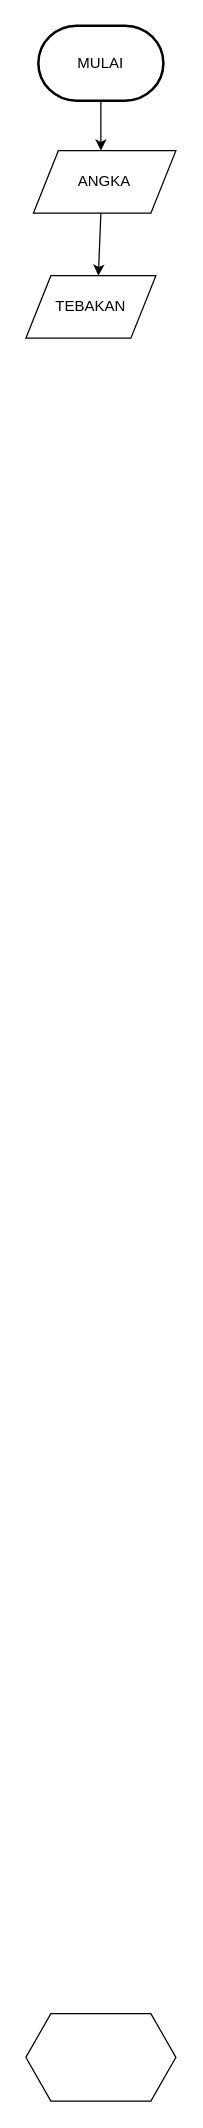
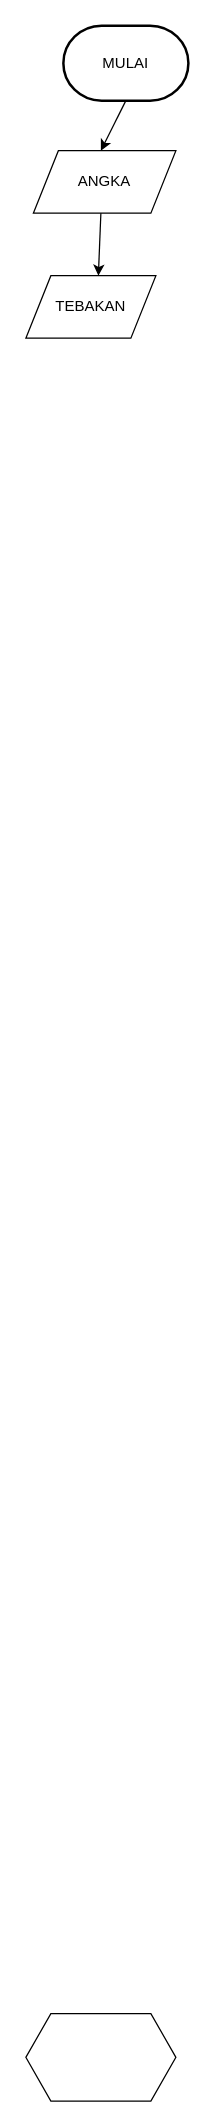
(101, 63) -> (126, 63)
